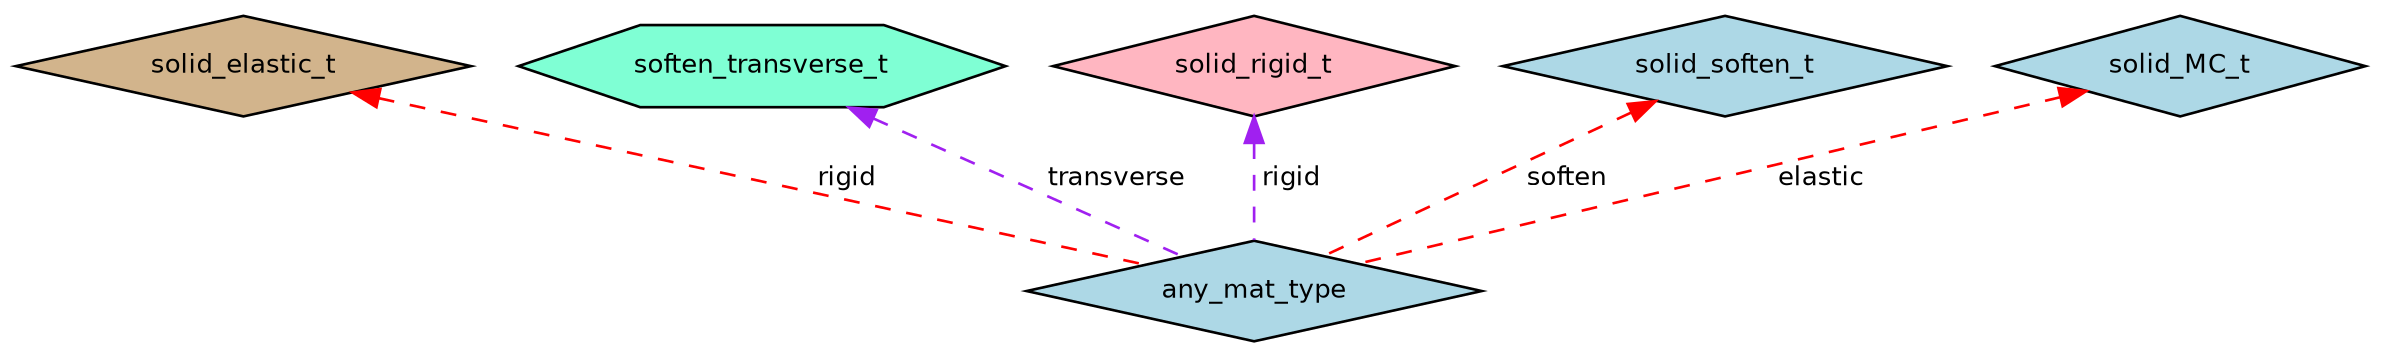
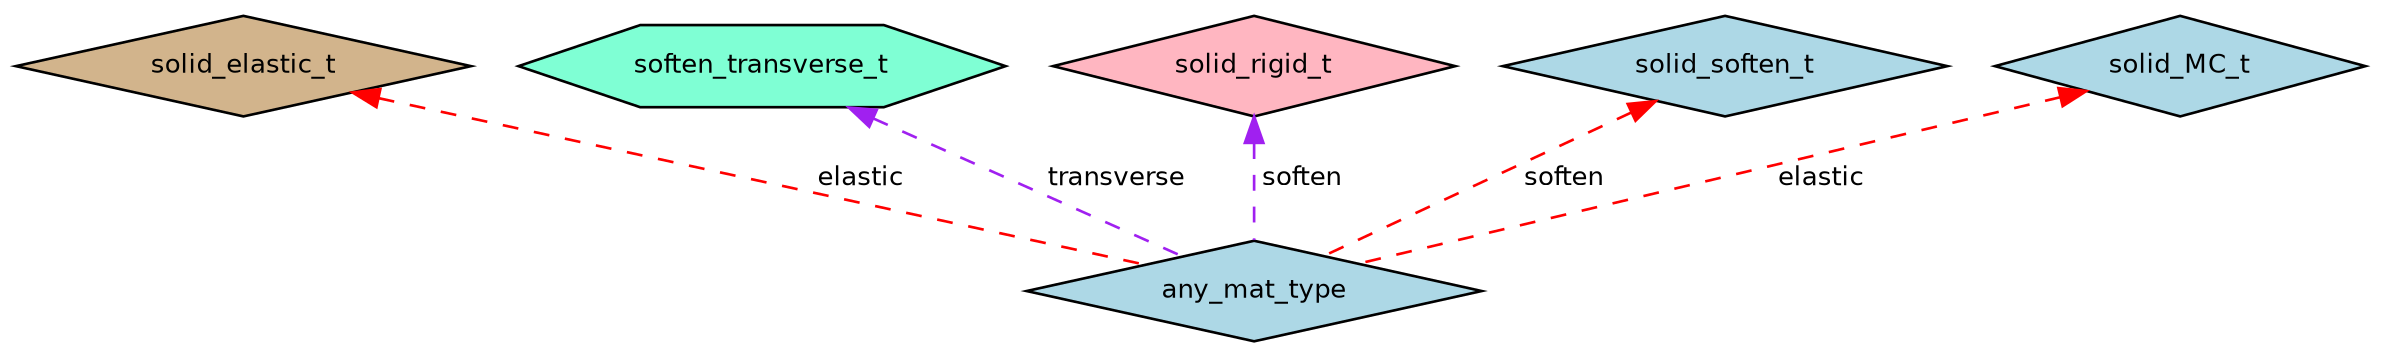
(843, 179) -> (857, 179)
(1287, 179) -> (1299, 179)
